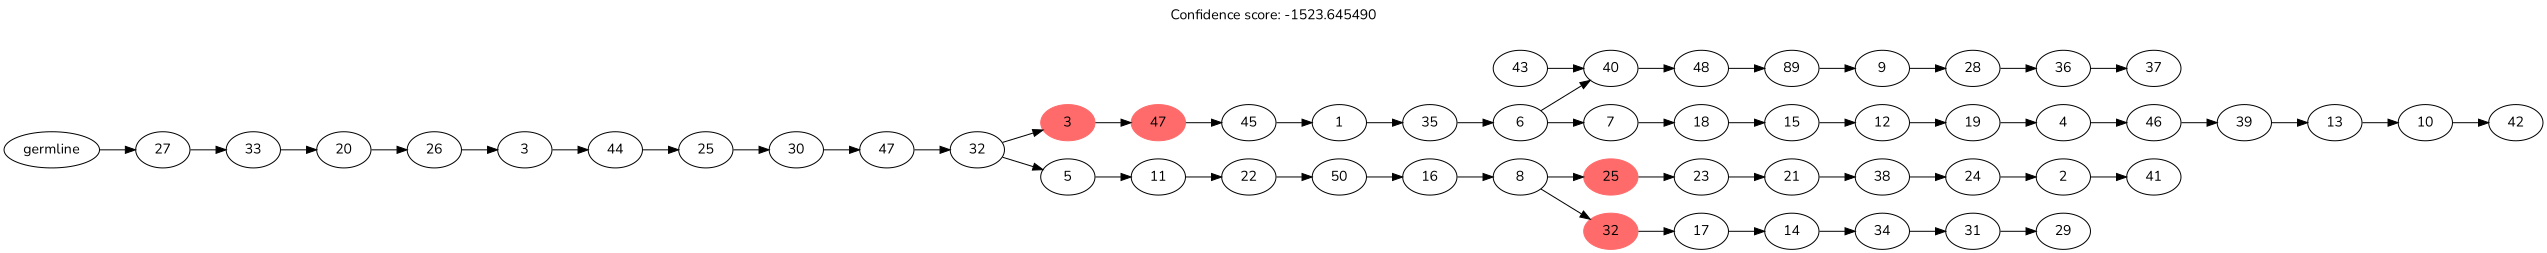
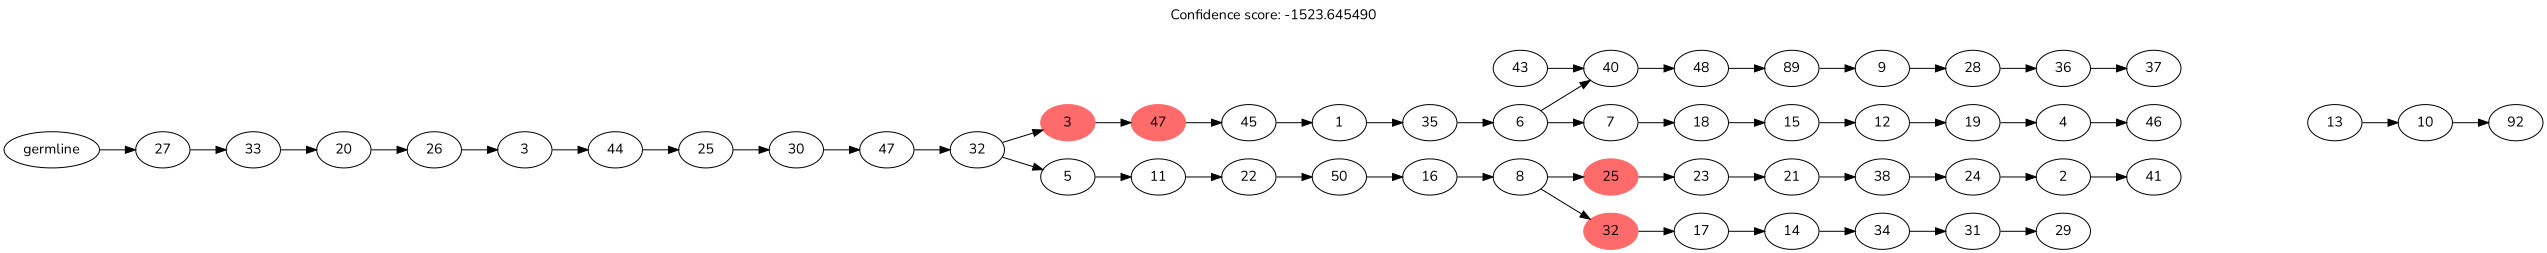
(2244, 123) -> none
(2516, 123) -> (2516, 123)
